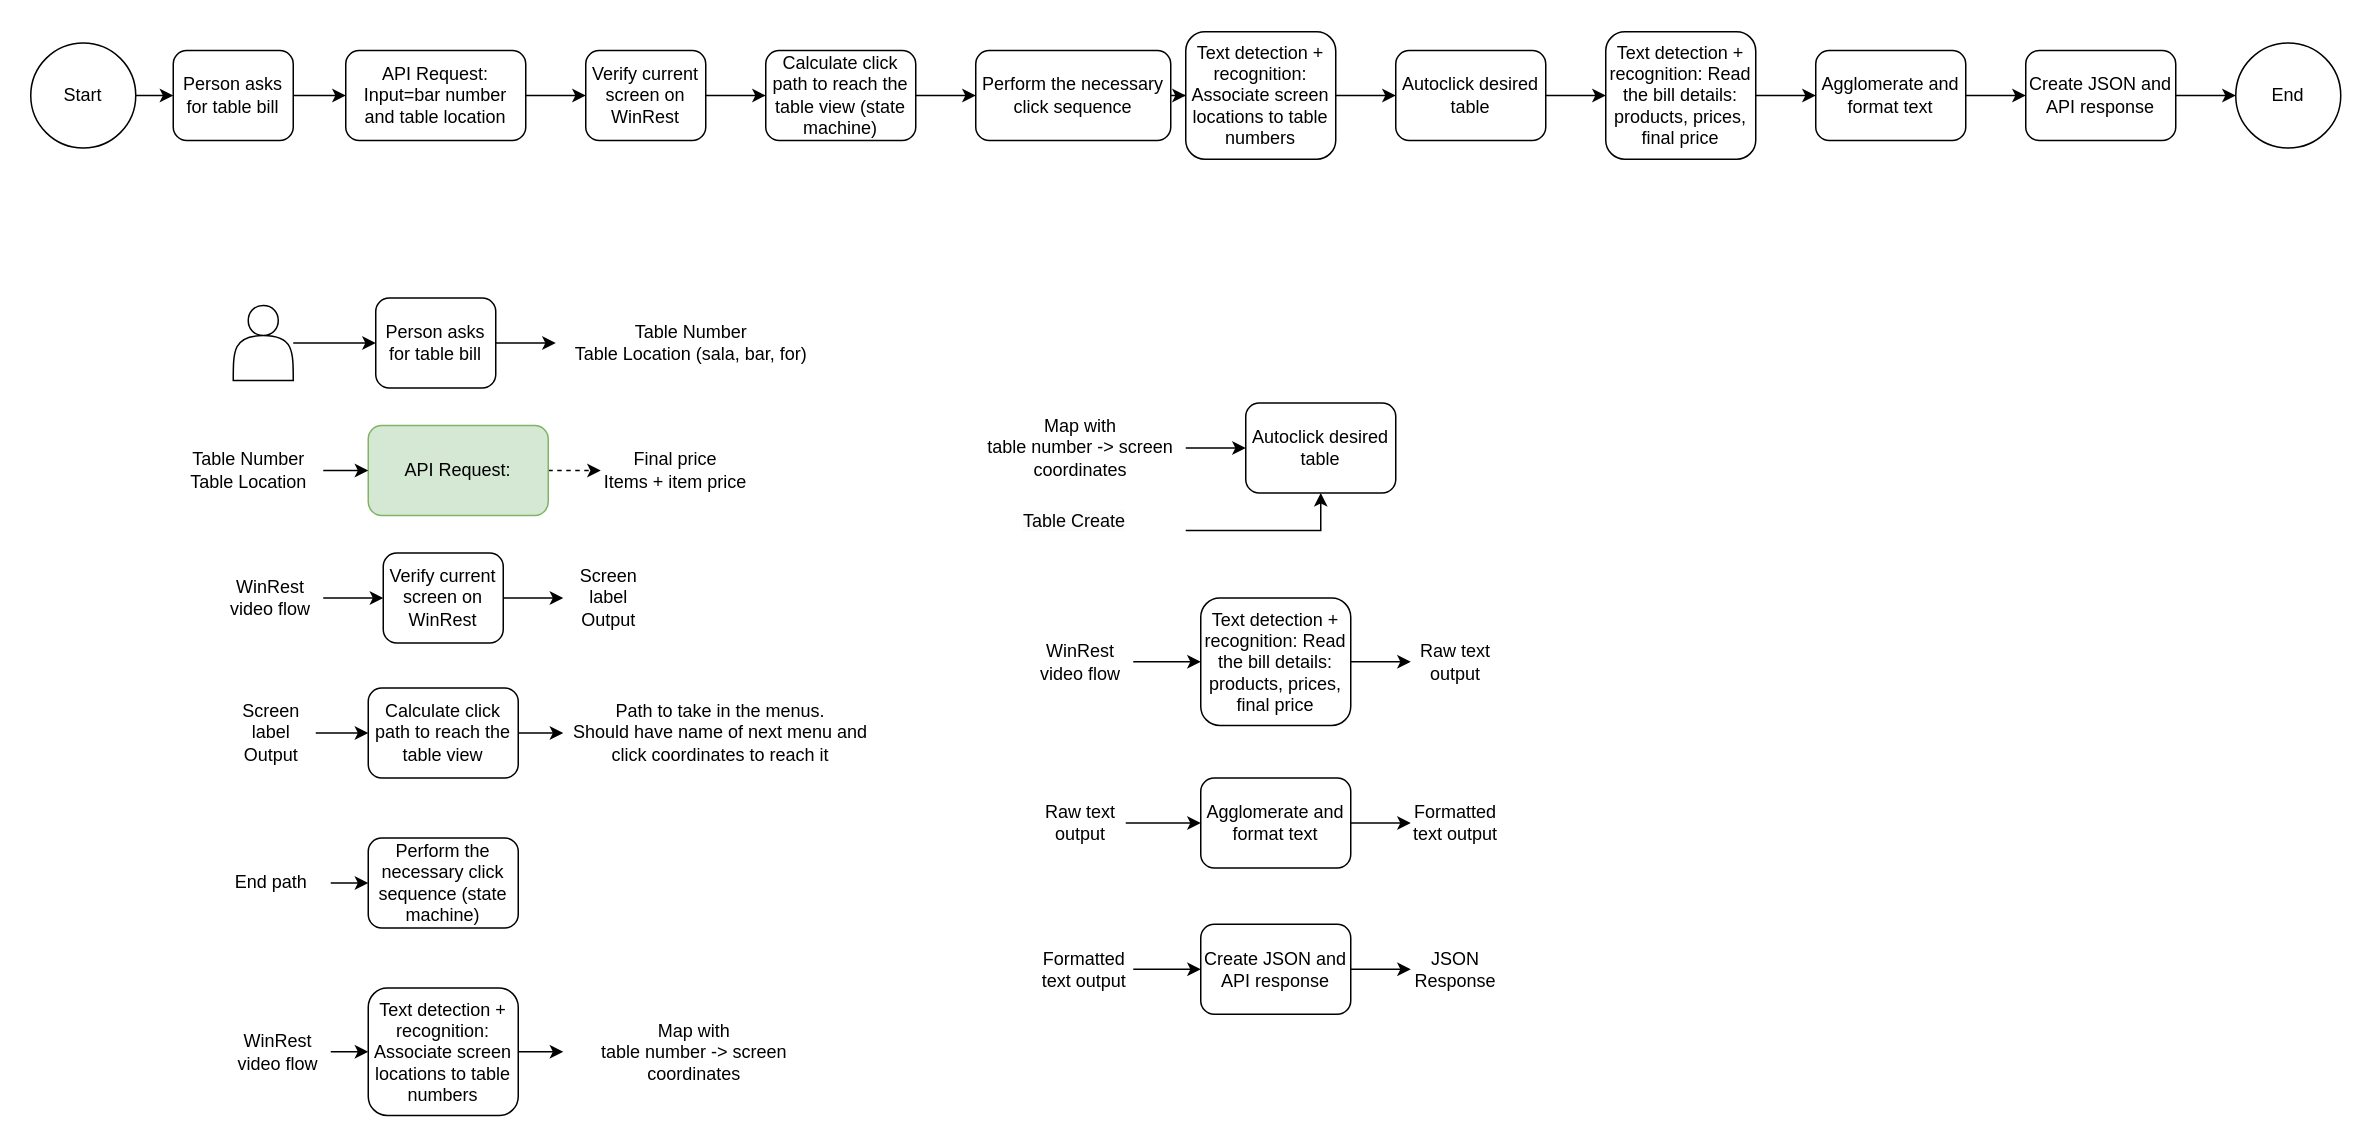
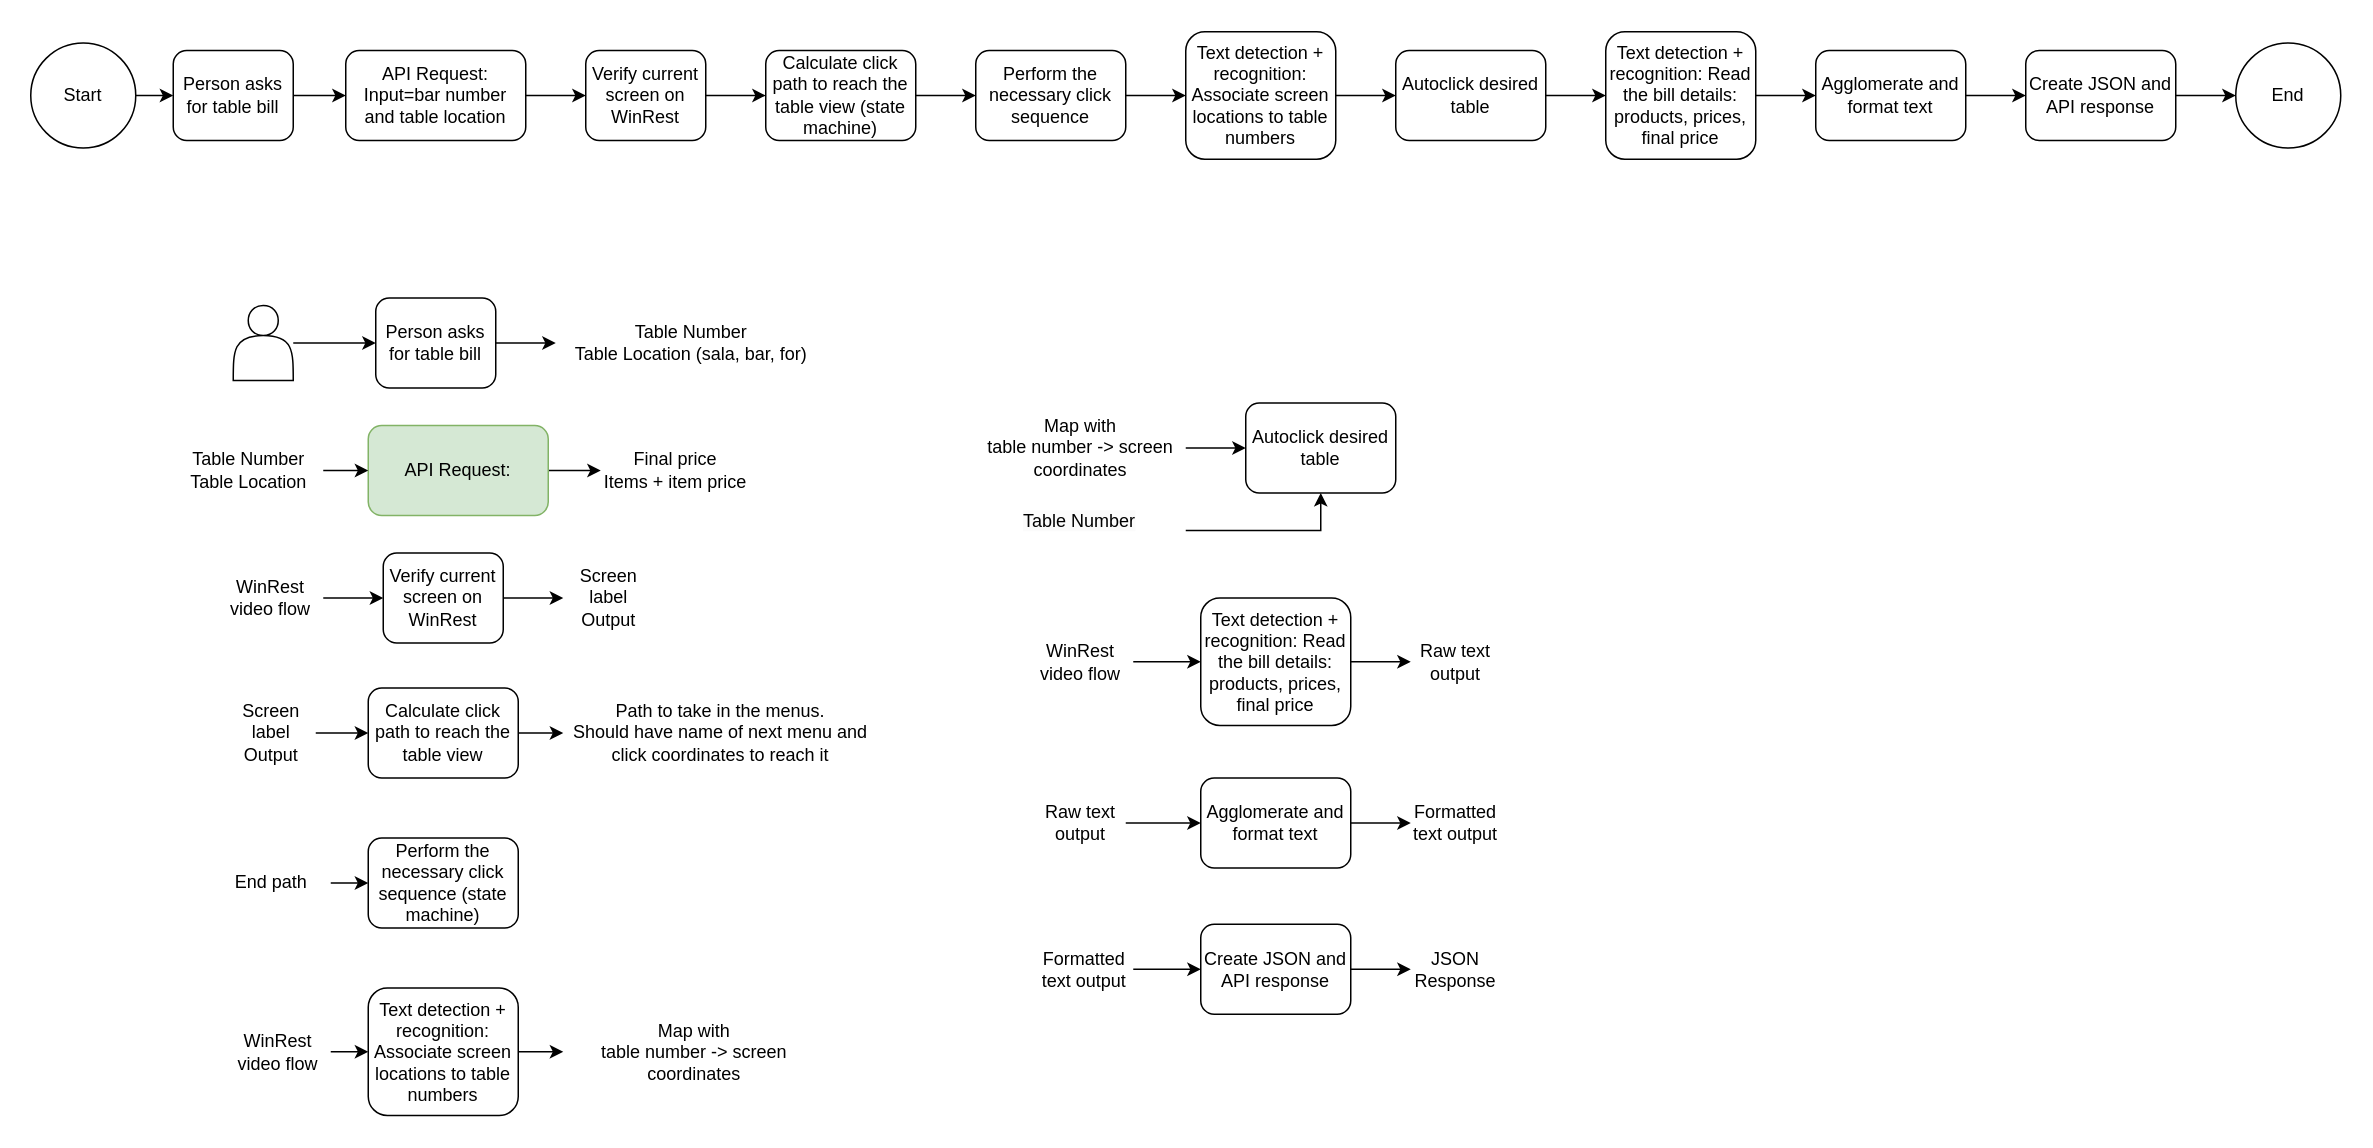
(1073, 95) -> (1051, 95)
(571, 470) -> (571, 470)
(1080, 522) -> (1080, 522)
